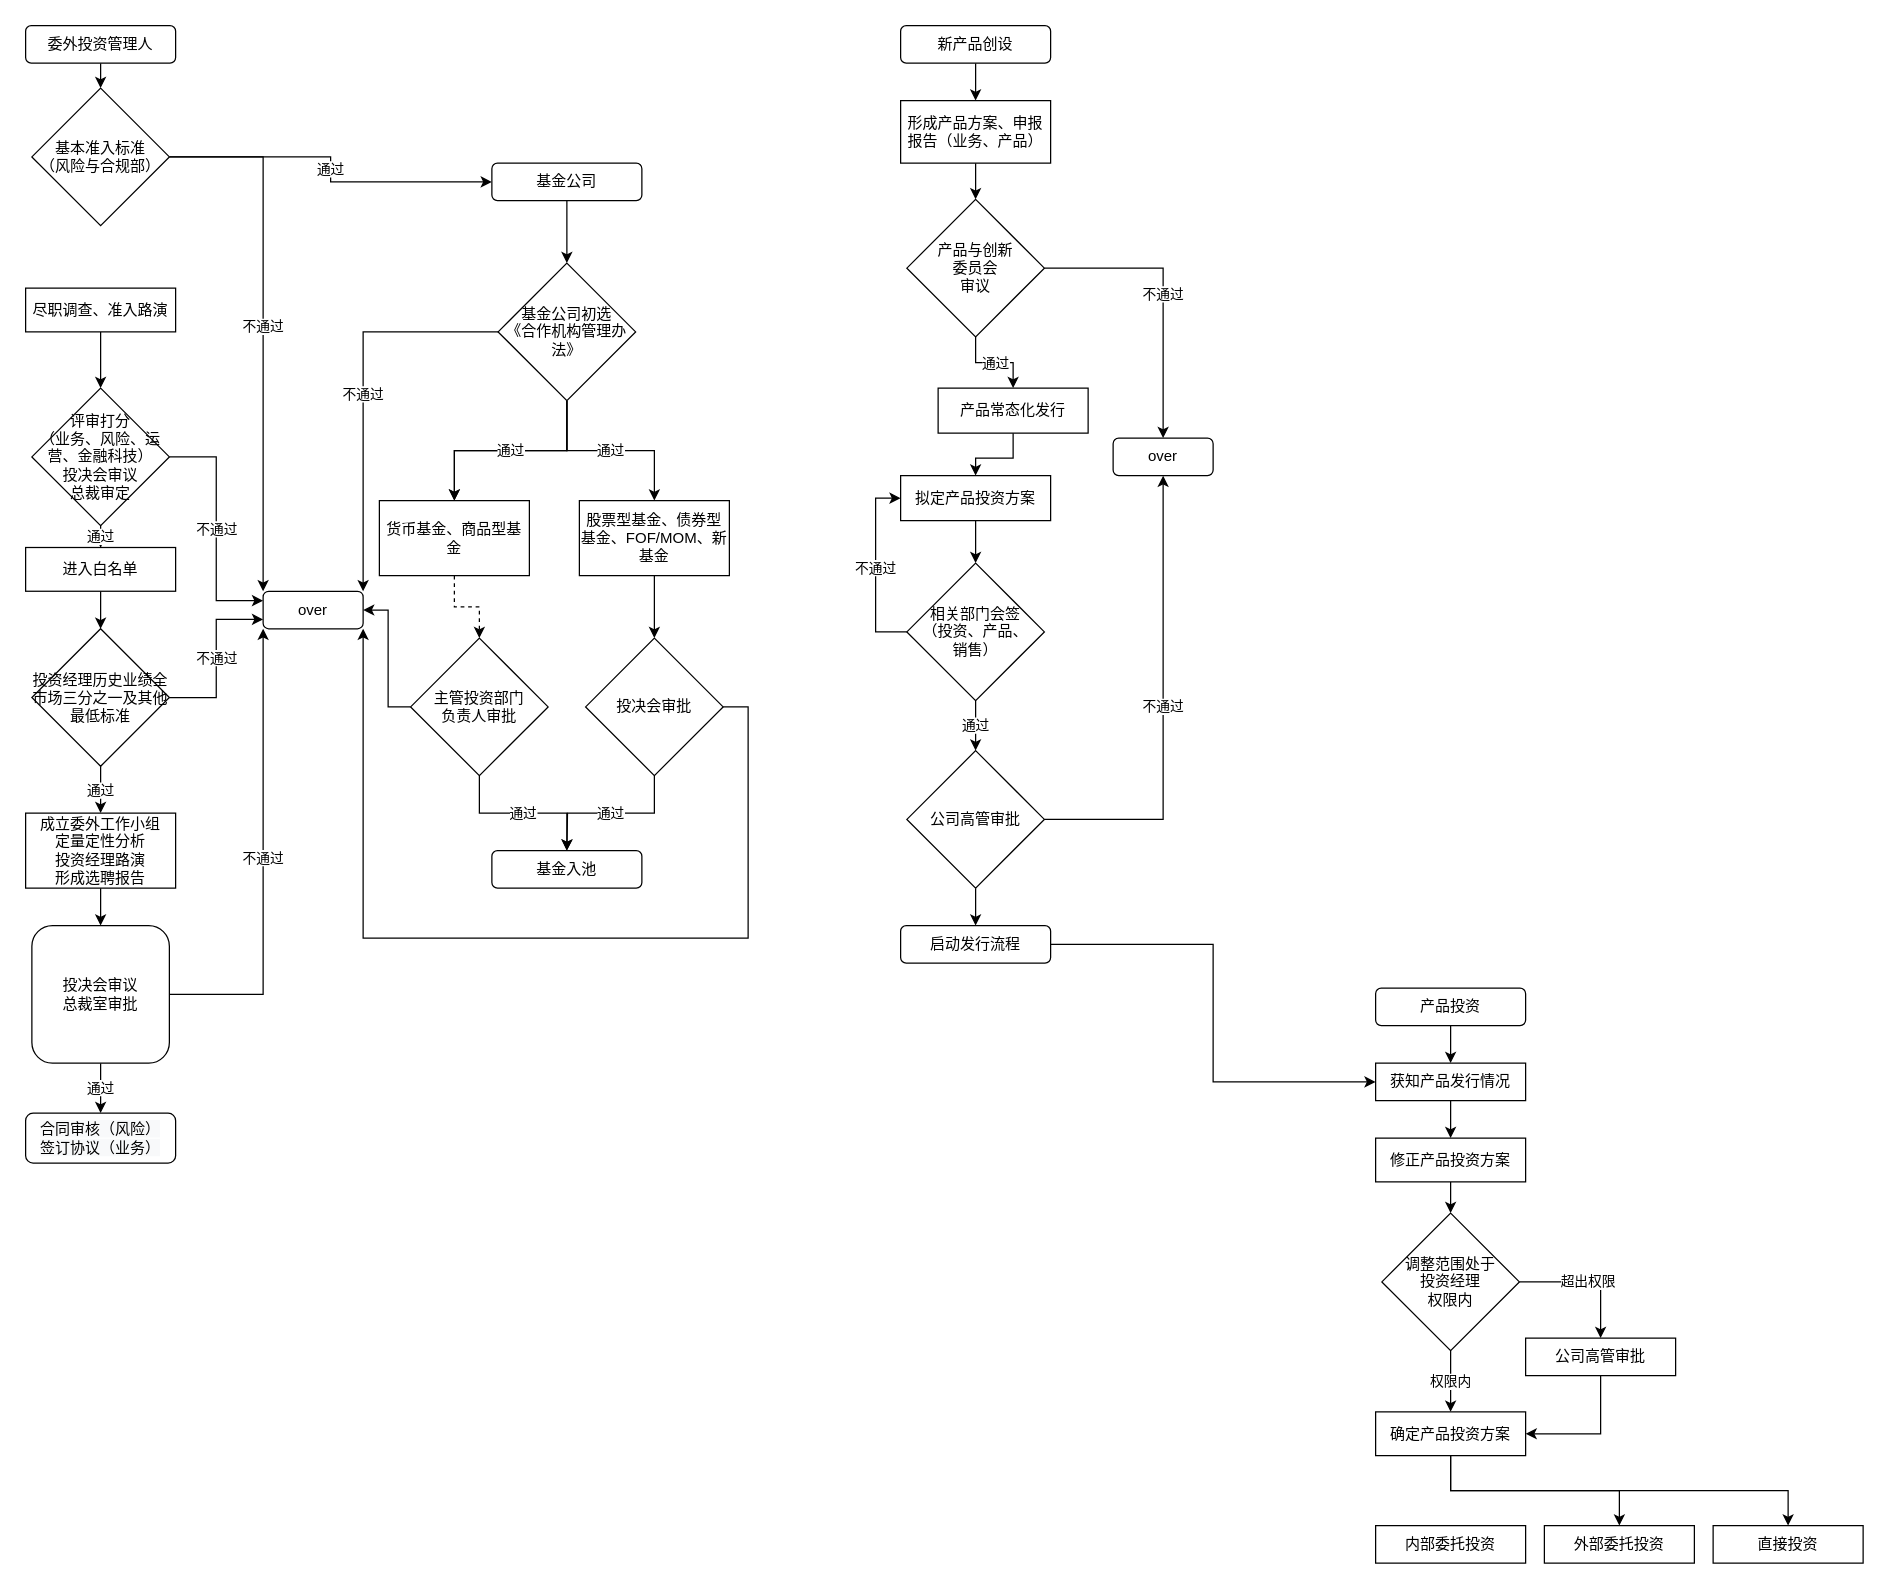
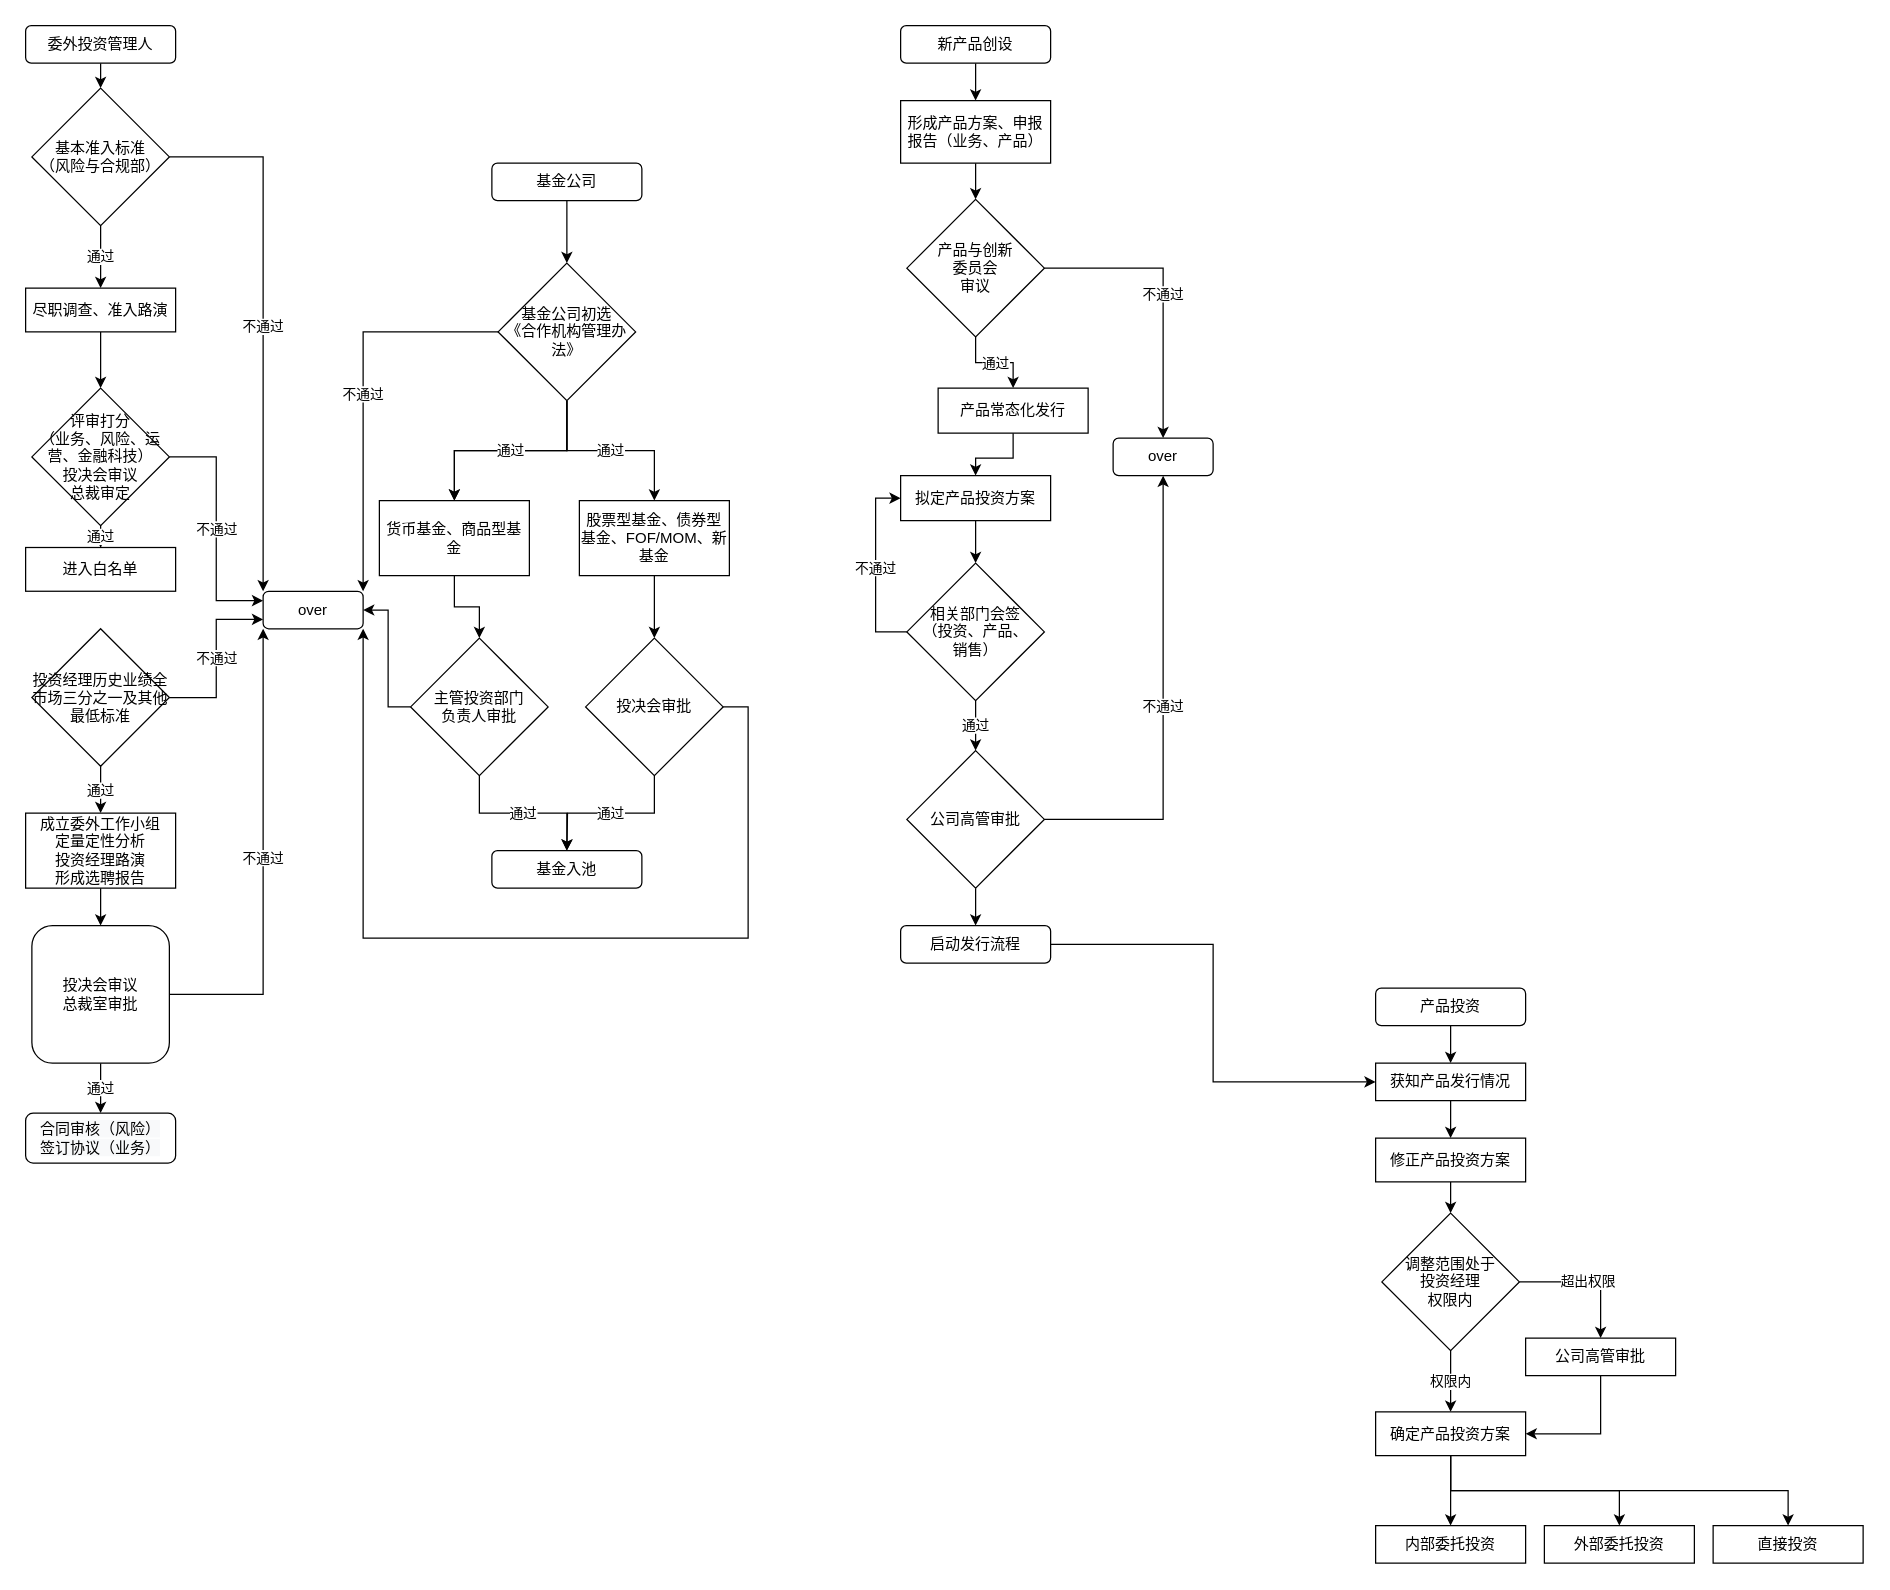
(362, 182) -> (101, 253)
(461, 607) -> (461, 607)
(101, 614) -> none
none -> (1451, 1505)
